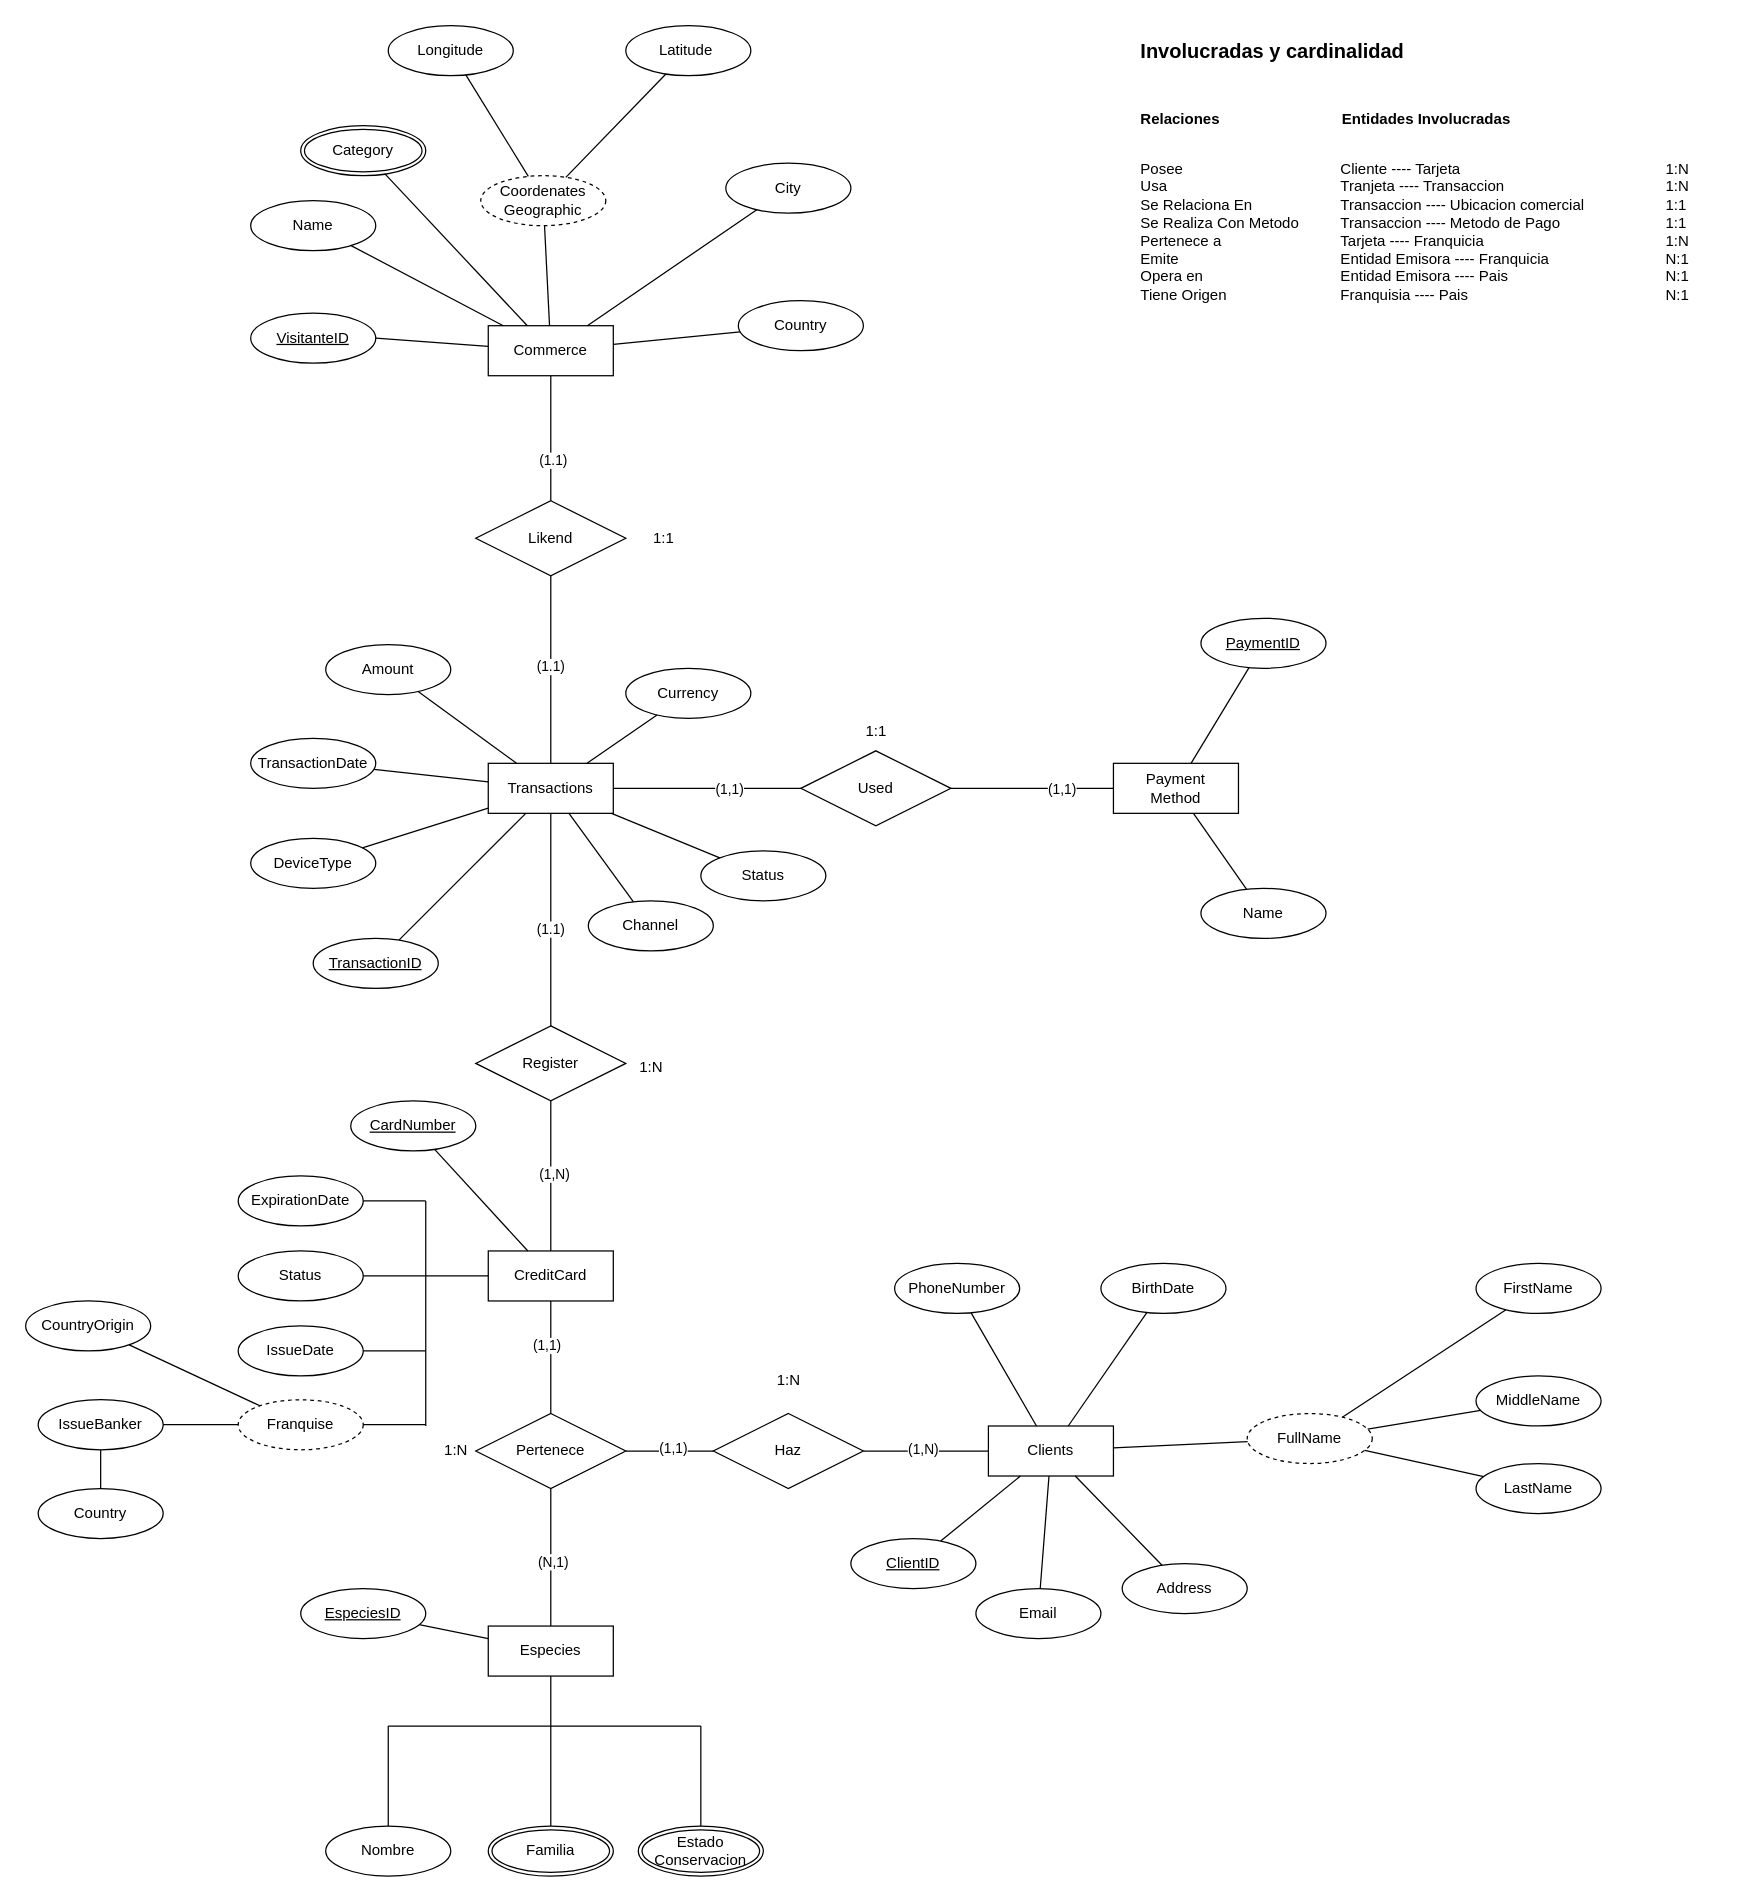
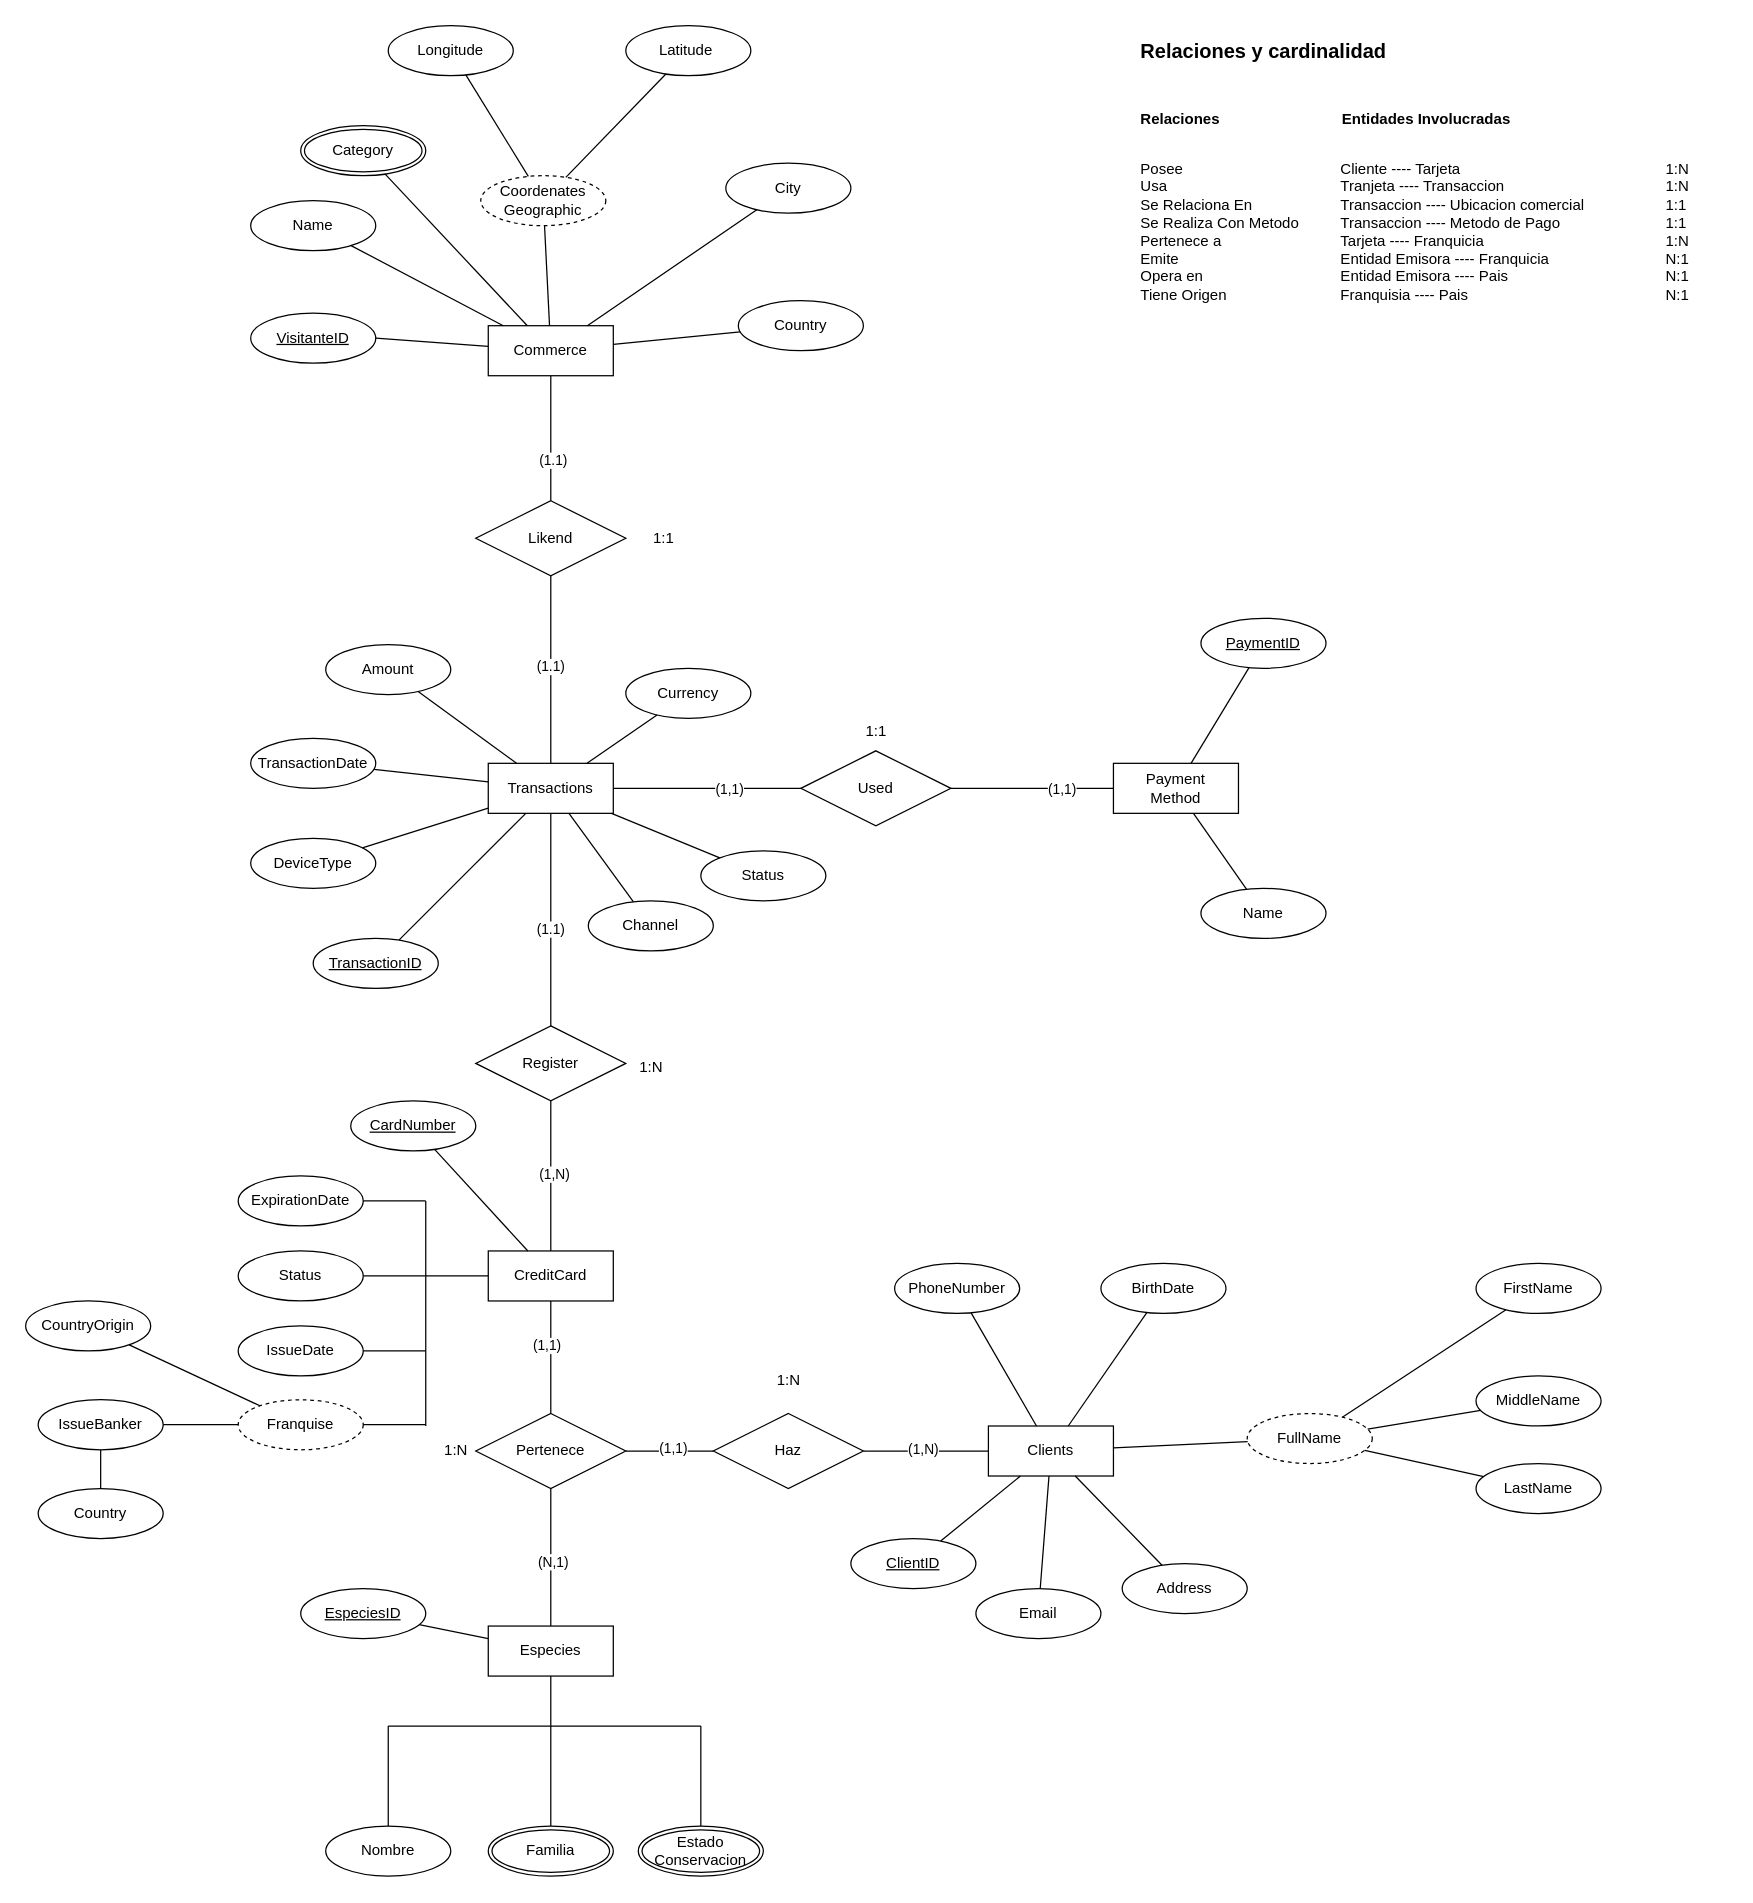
(1242, 51) -> (1232, 51)
